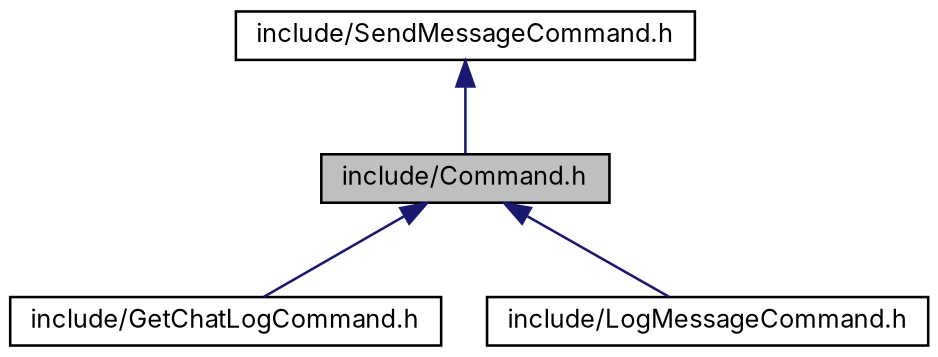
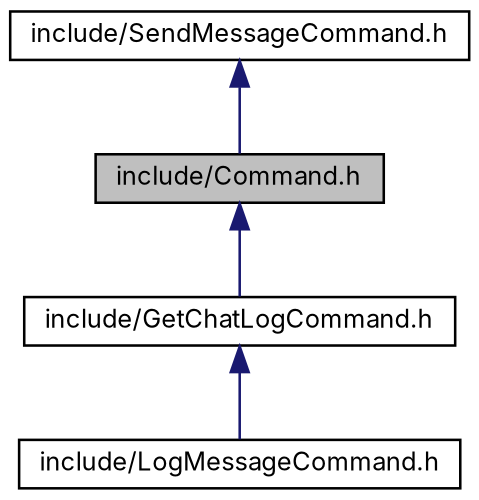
(598, 256) -> (240, 406)
